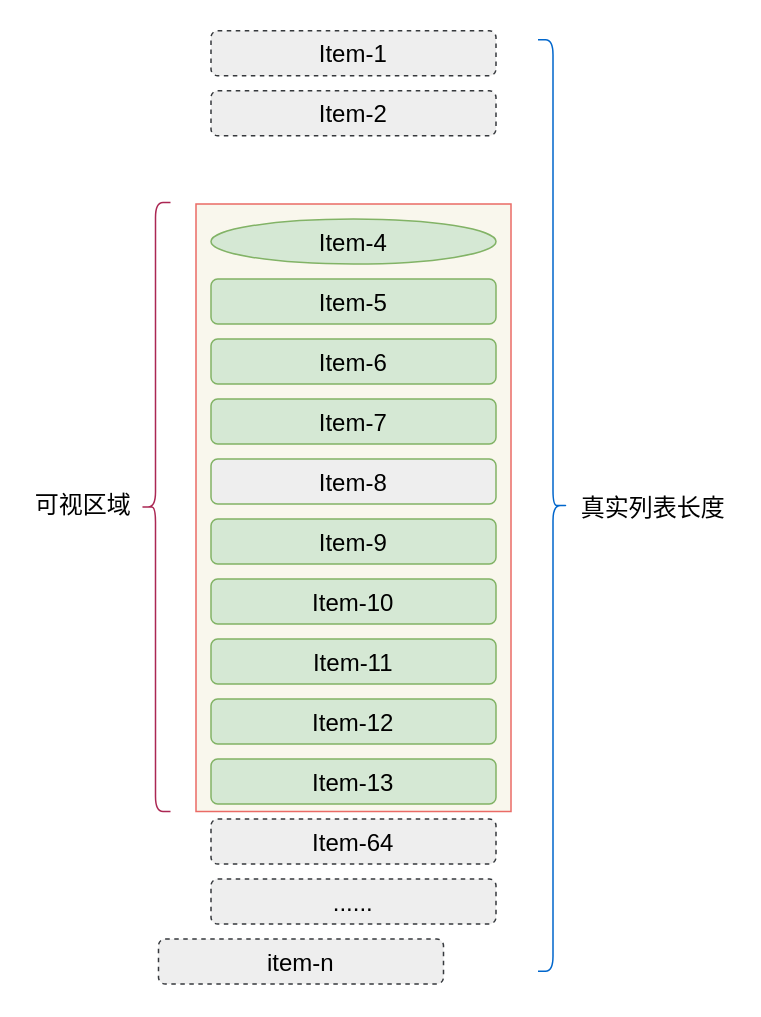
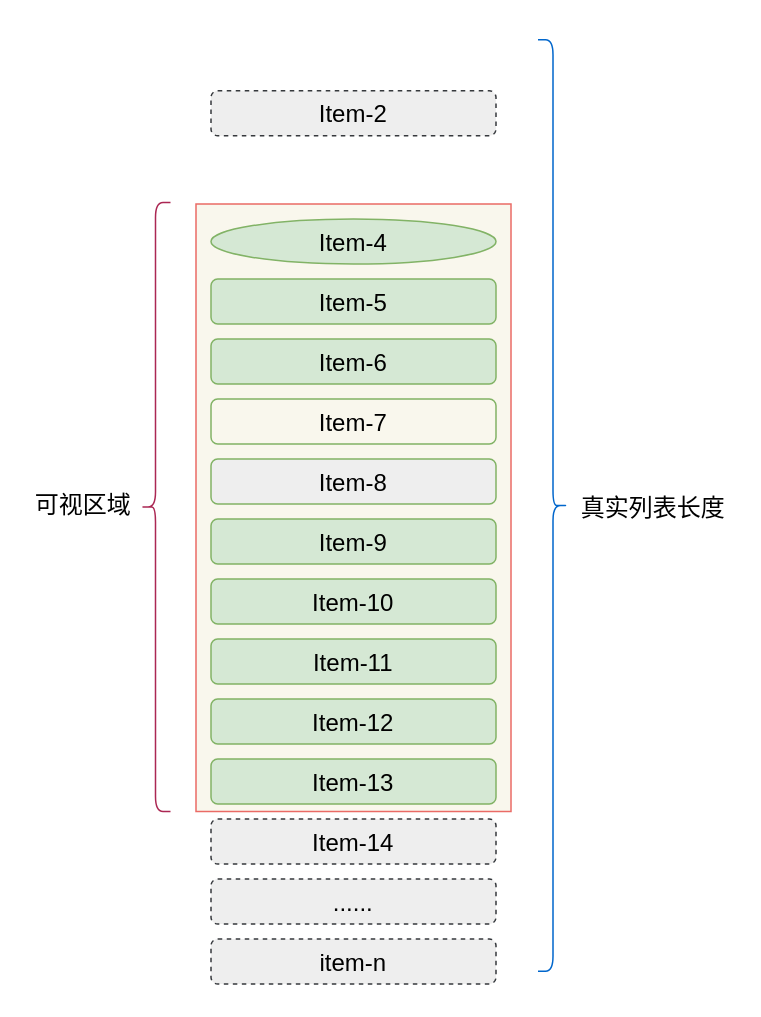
(353, 53) -> none
(353, 422) -> (353, 422)
(353, 842) -> (353, 842)
(301, 962) -> (353, 962)
